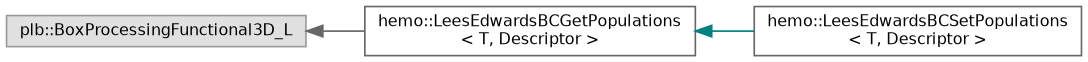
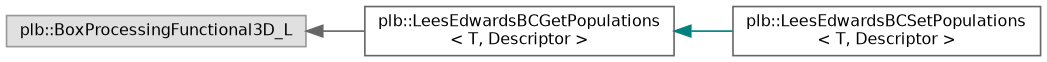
(530, 31) -> (519, 31)
(918, 31) -> (887, 31)
